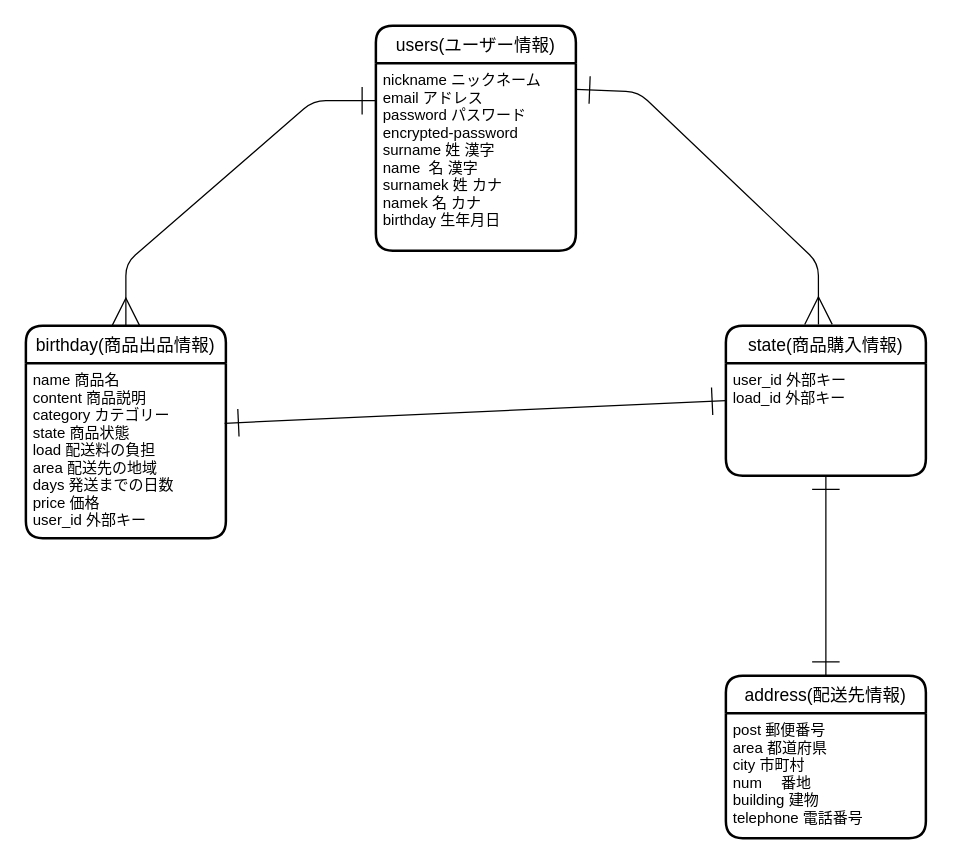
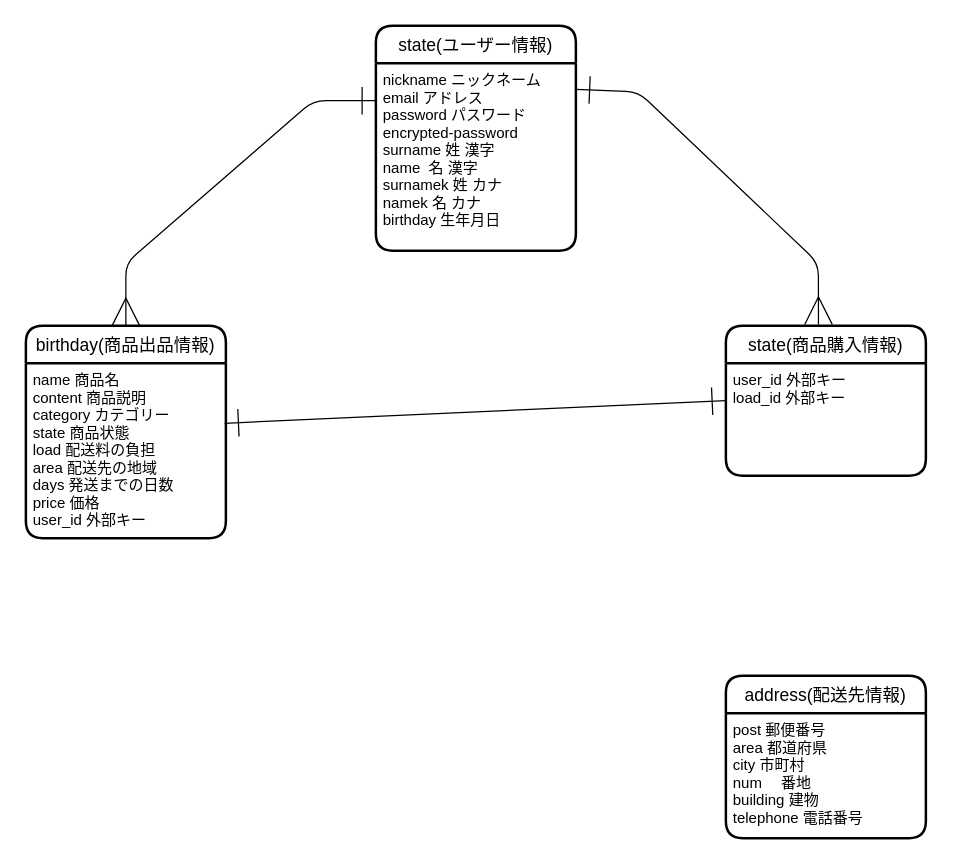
(475, 45) -> (475, 45)
(826, 577) -> none
